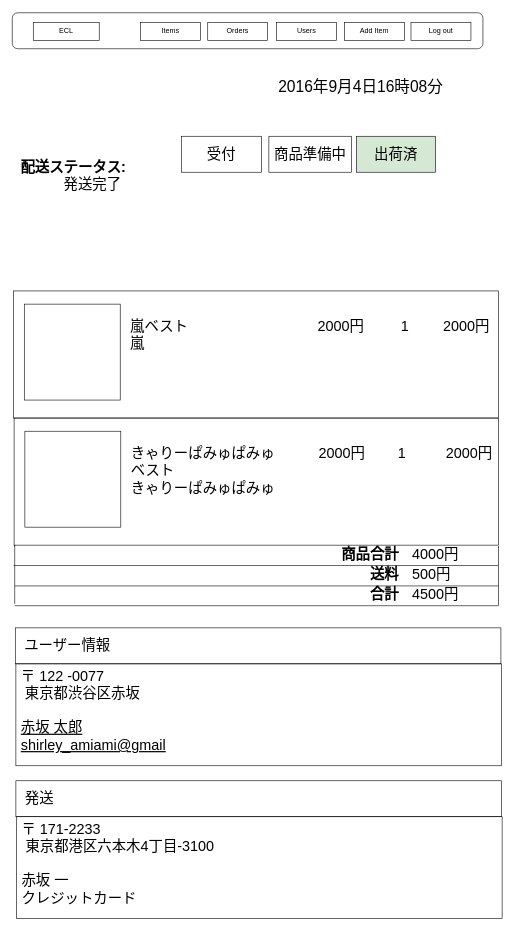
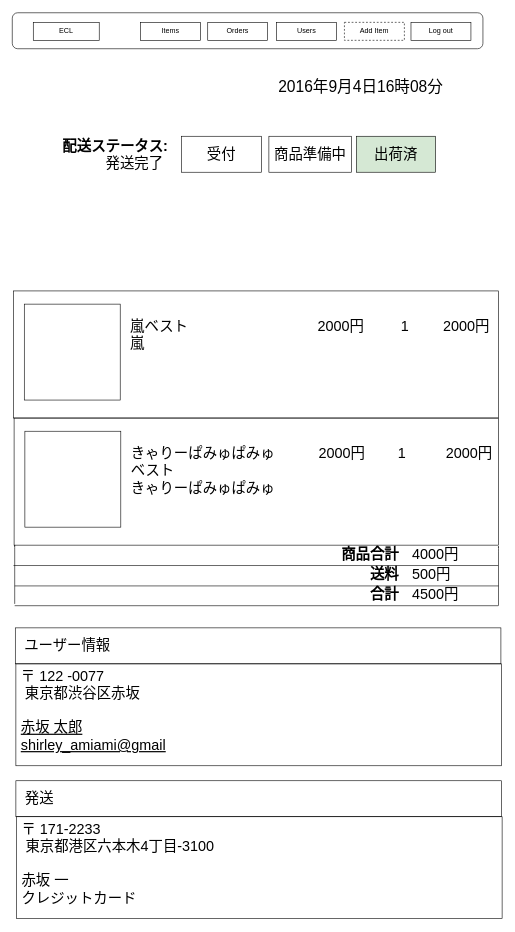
(375, 31) -> (375, 31)
(79, 175) -> (121, 154)
